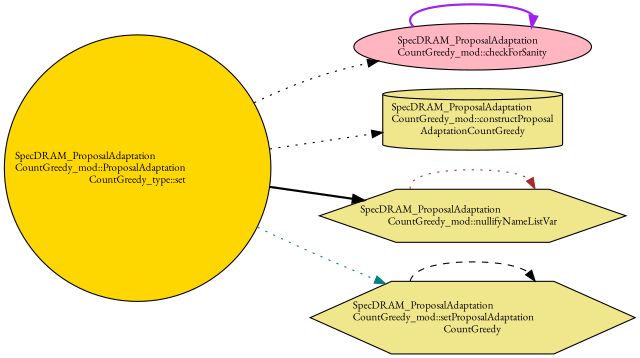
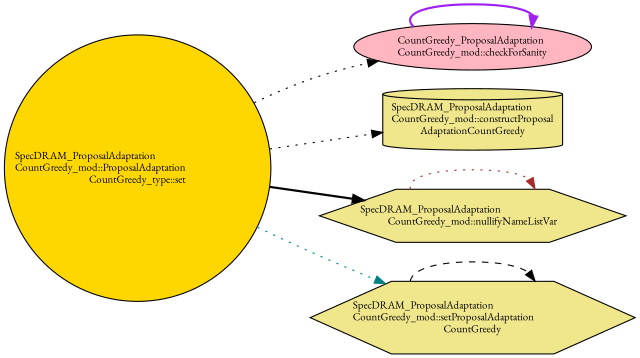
(473, 47) -> (473, 47)
